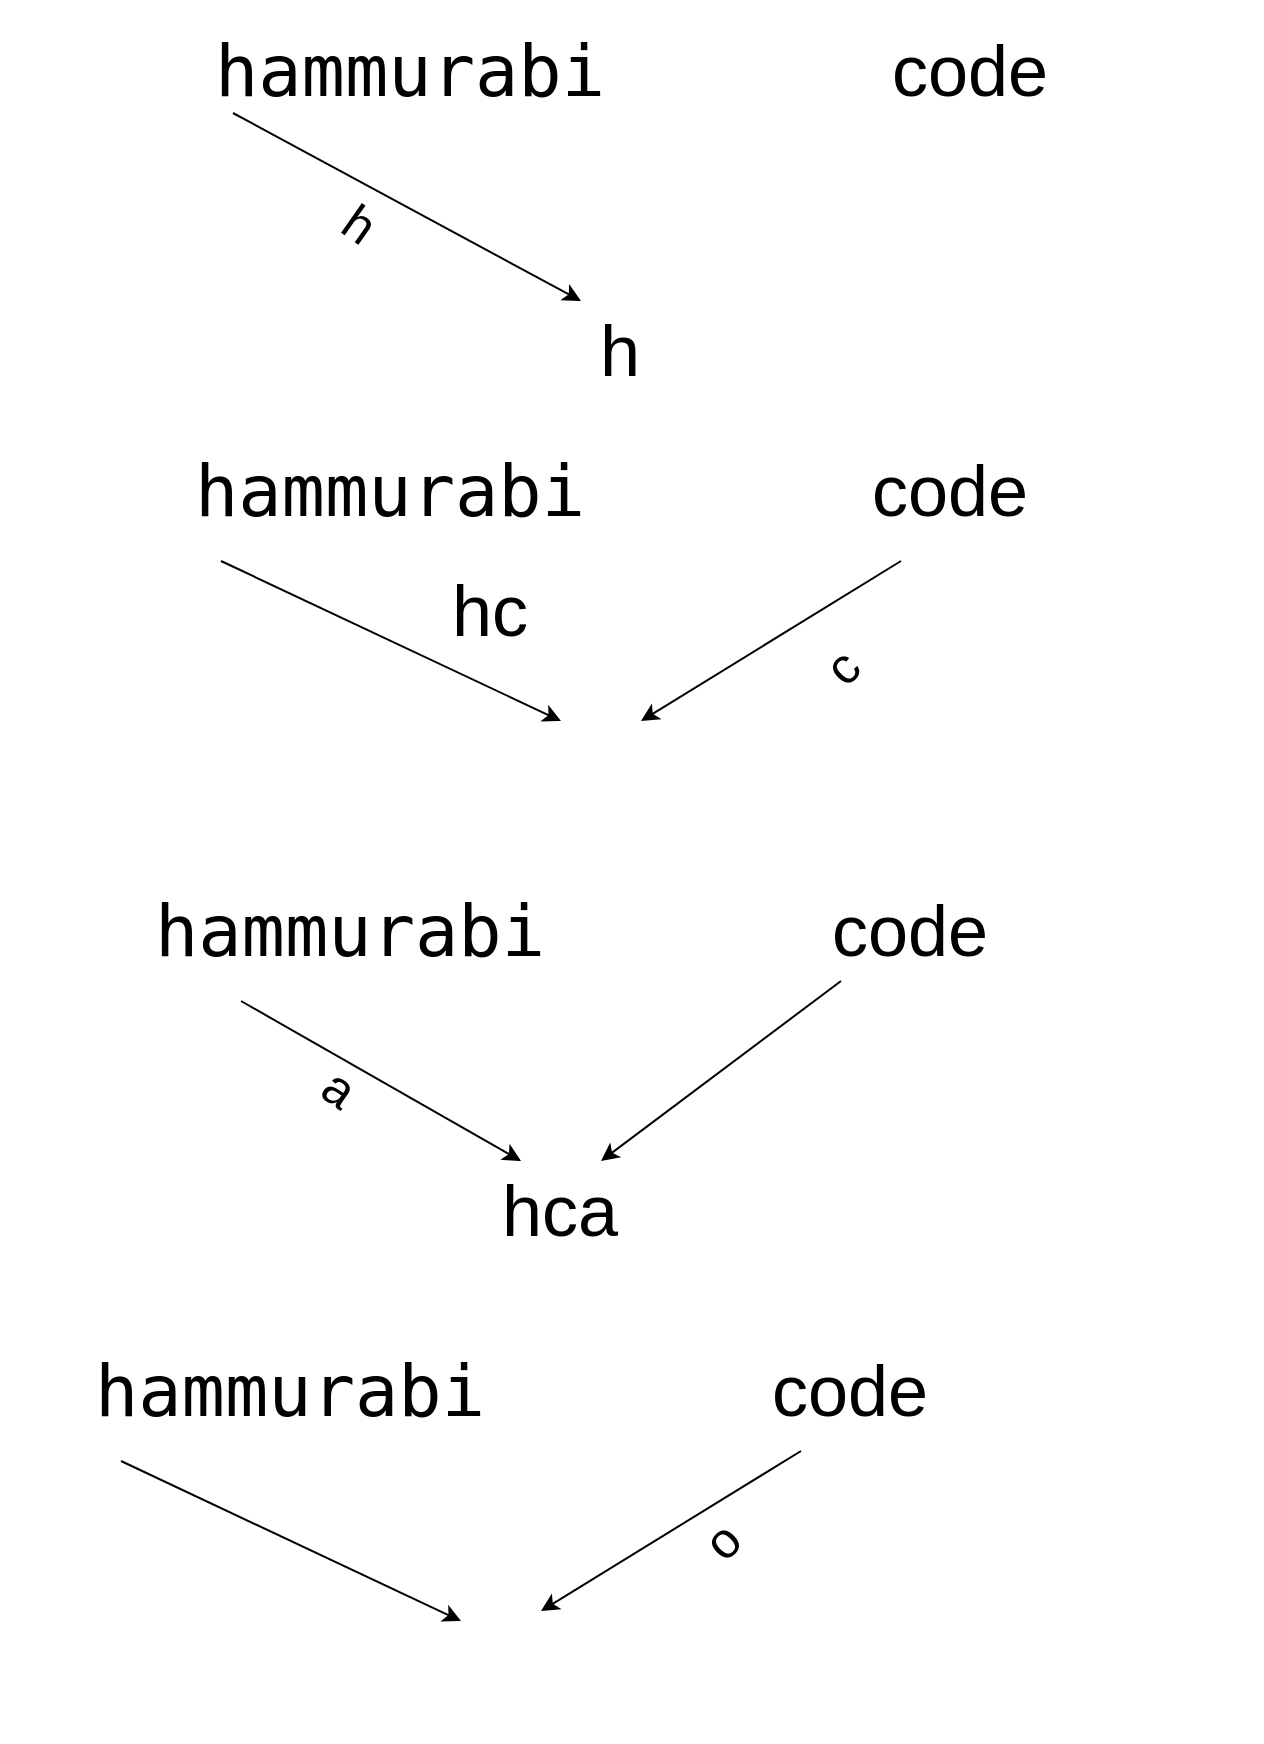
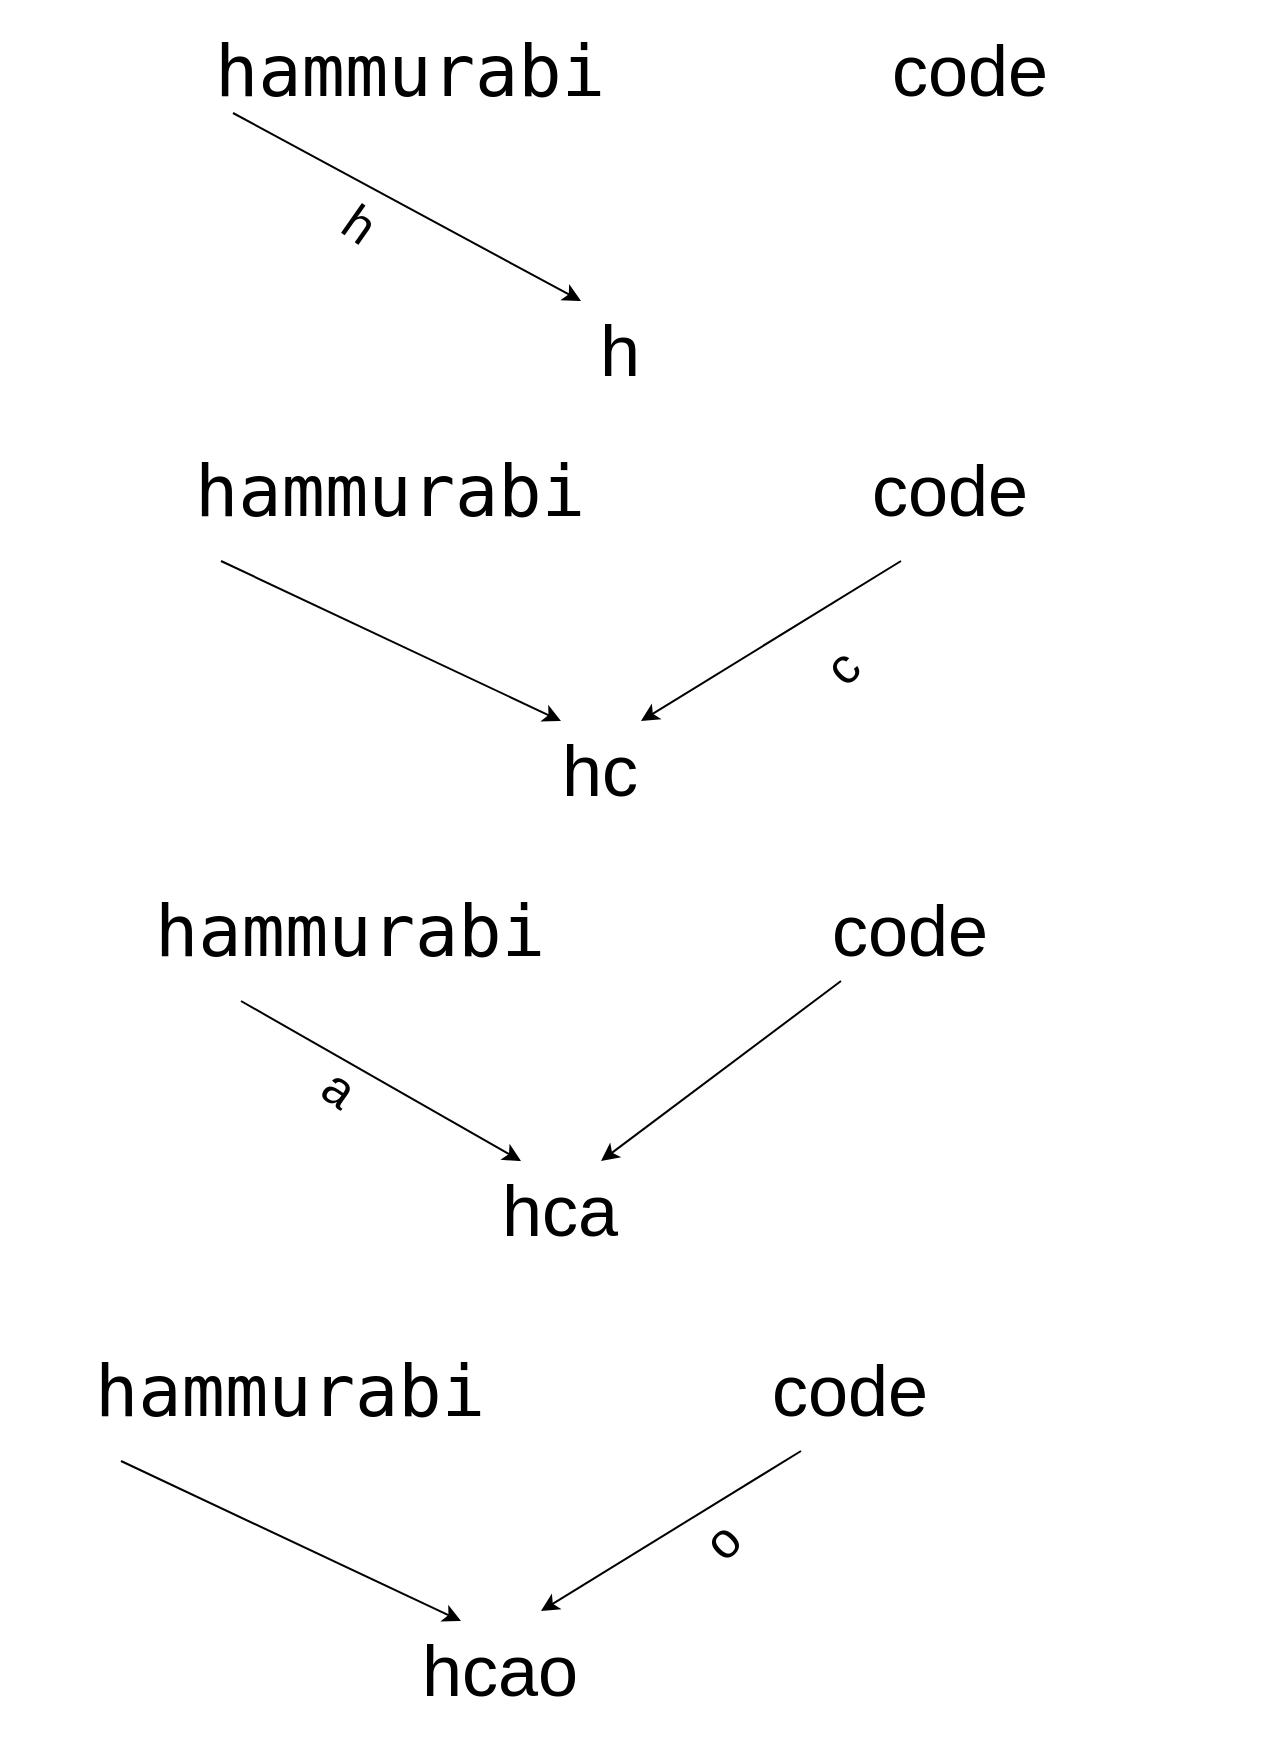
(491, 611) -> (601, 771)
none -> (501, 1671)
